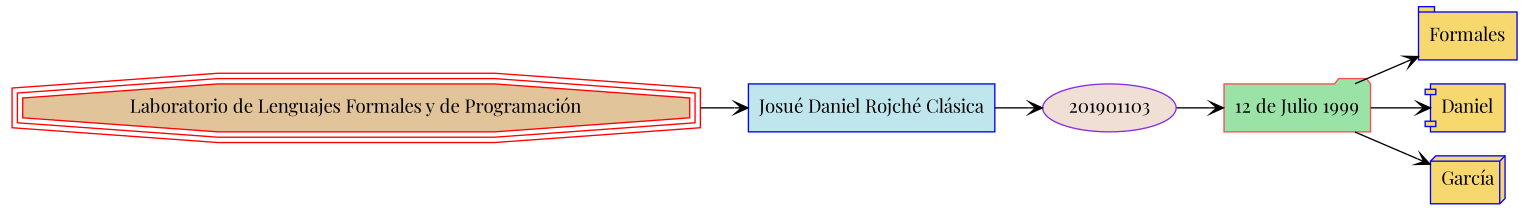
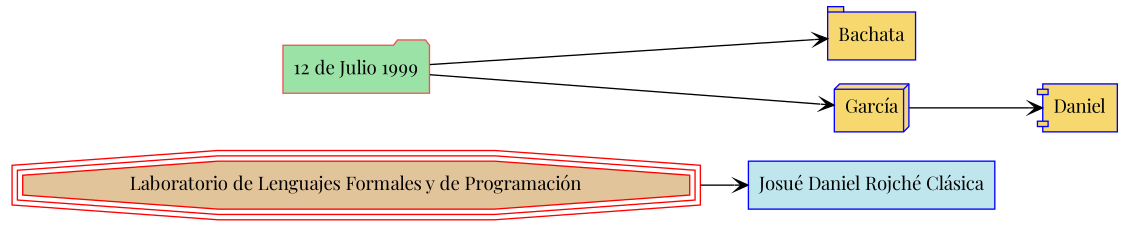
(1468, 36) -> (872, 36)
(1109, 108) -> none
(1394, 108) -> (969, 108)
